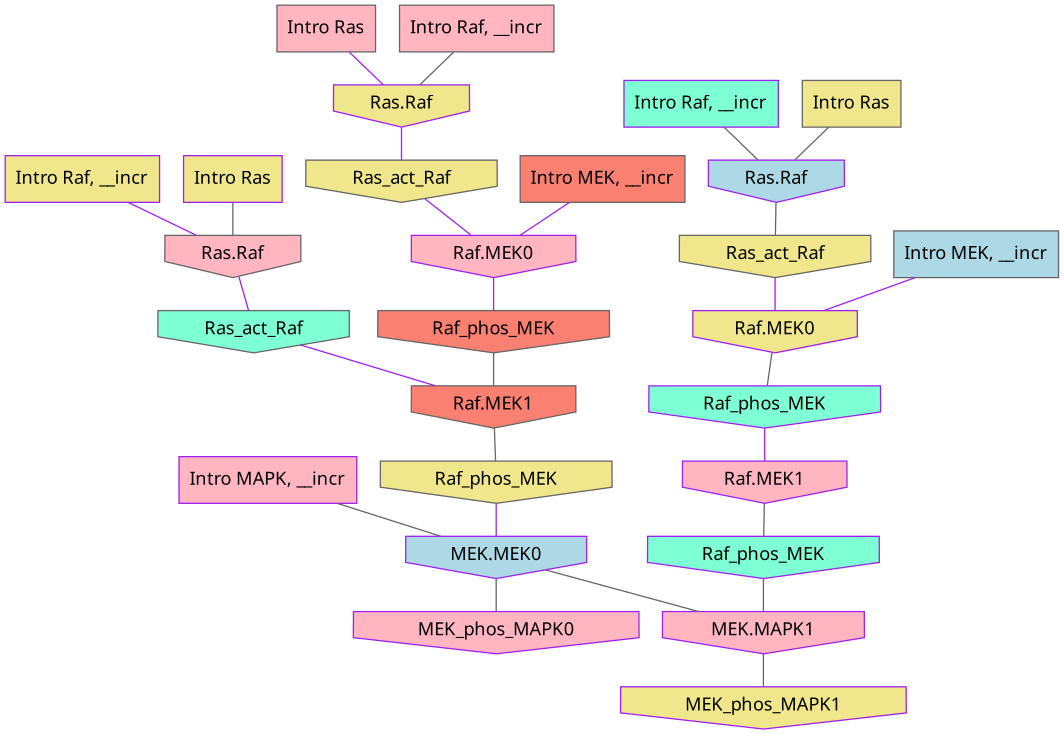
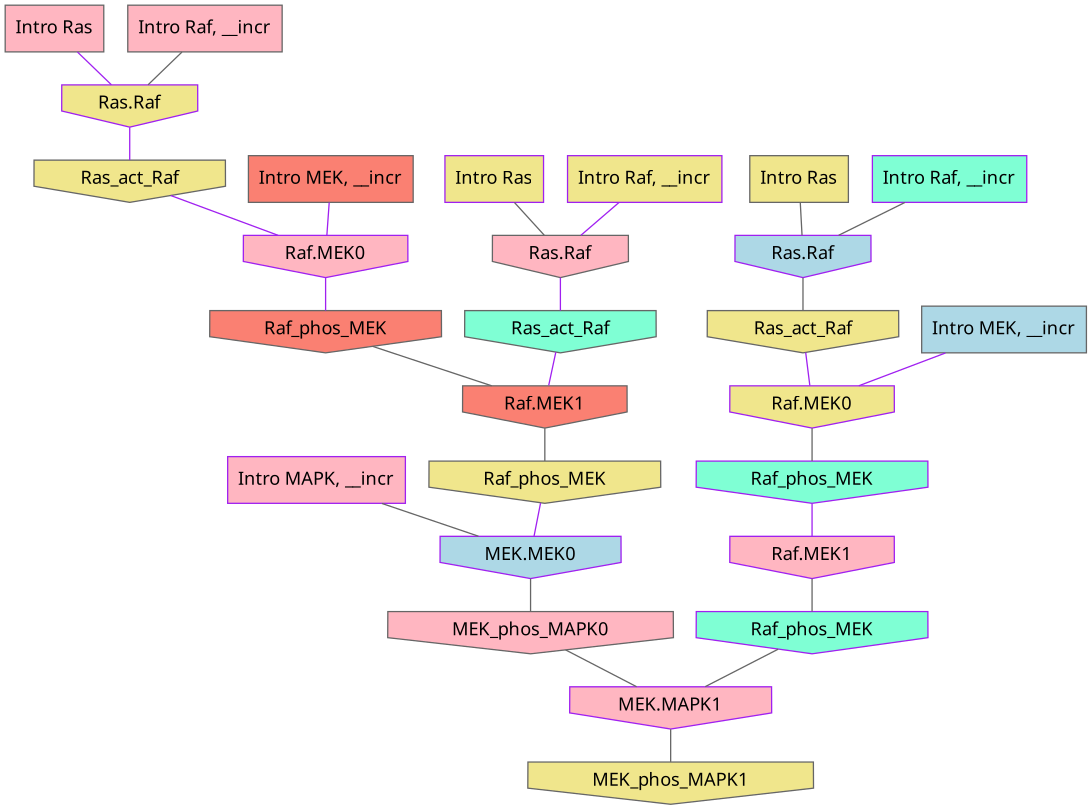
(622, 591) -> (601, 668)
(496, 630) -> (531, 630)
(763, 706) -> (671, 781)
